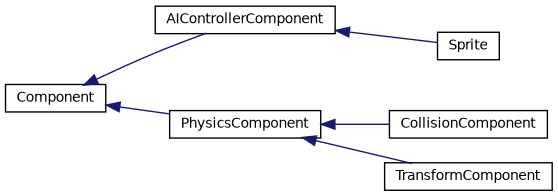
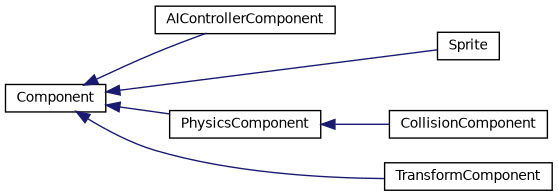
(393, 37) -> (278, 70)
(364, 152) -> (232, 167)
